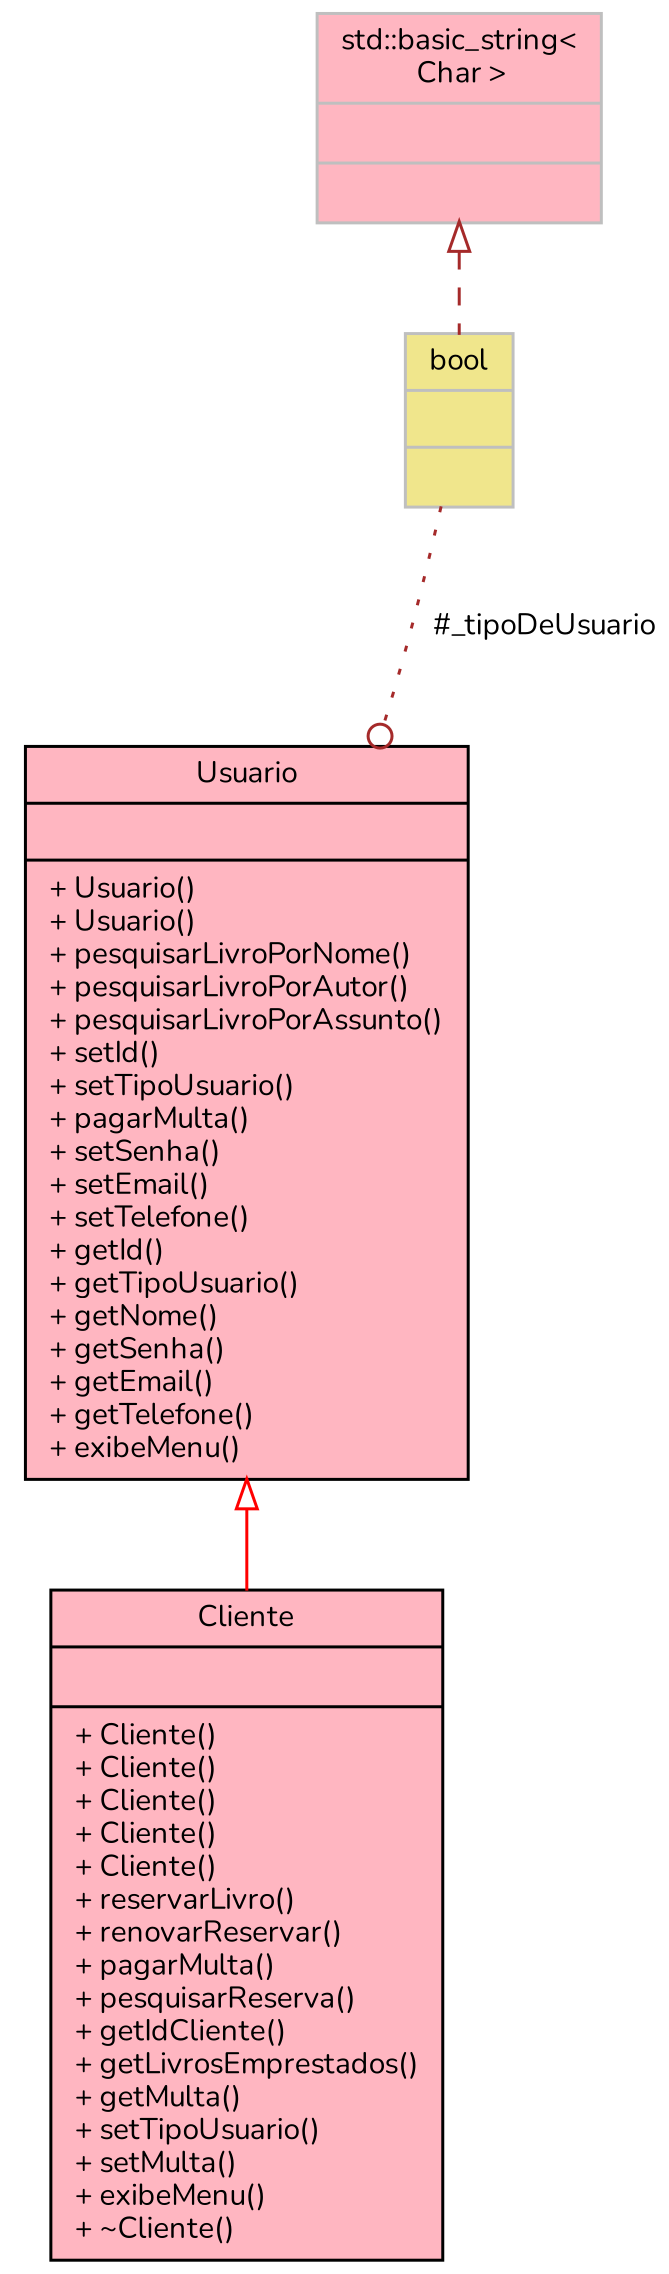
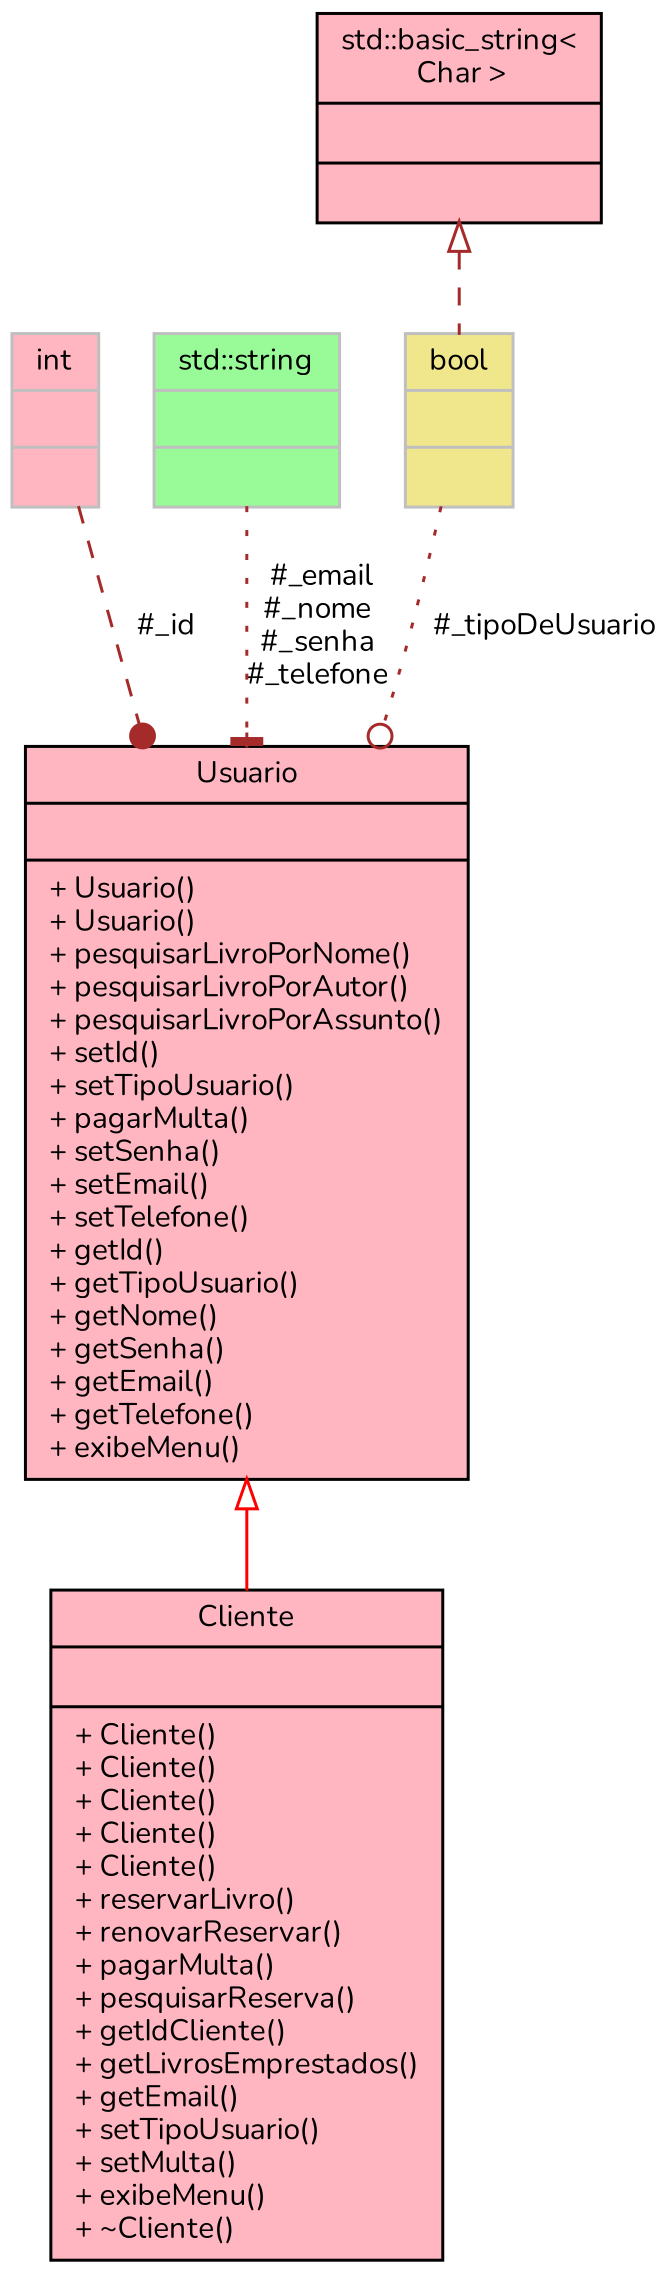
(459, 118) -> (459, 118)
none -> (55, 420)
none -> (247, 420)
(159, 2097) -> (157, 2097)
